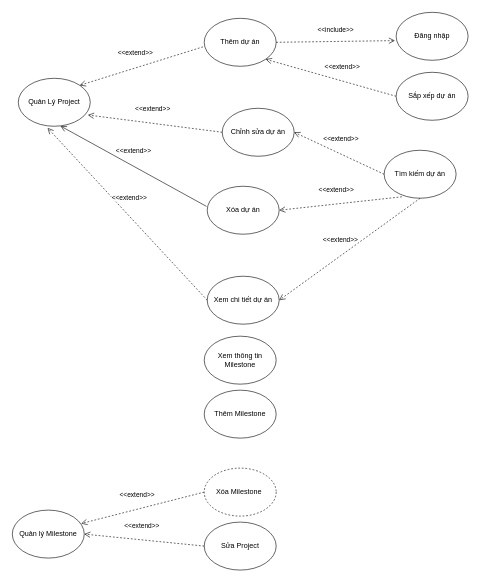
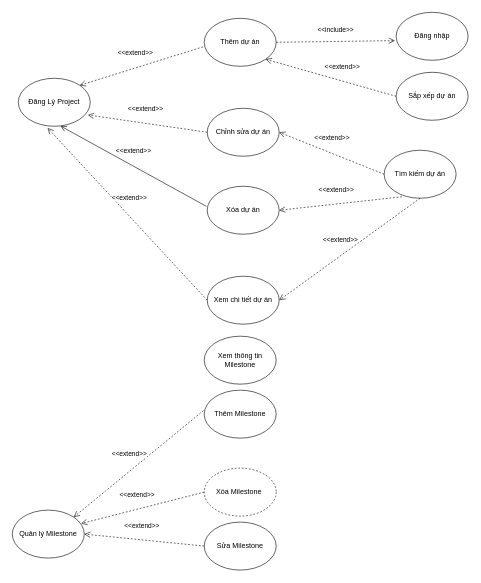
(54, 102) -> (54, 102)
(258, 132) -> (243, 132)
none -> (140, 463)
(240, 546) -> (240, 546)
